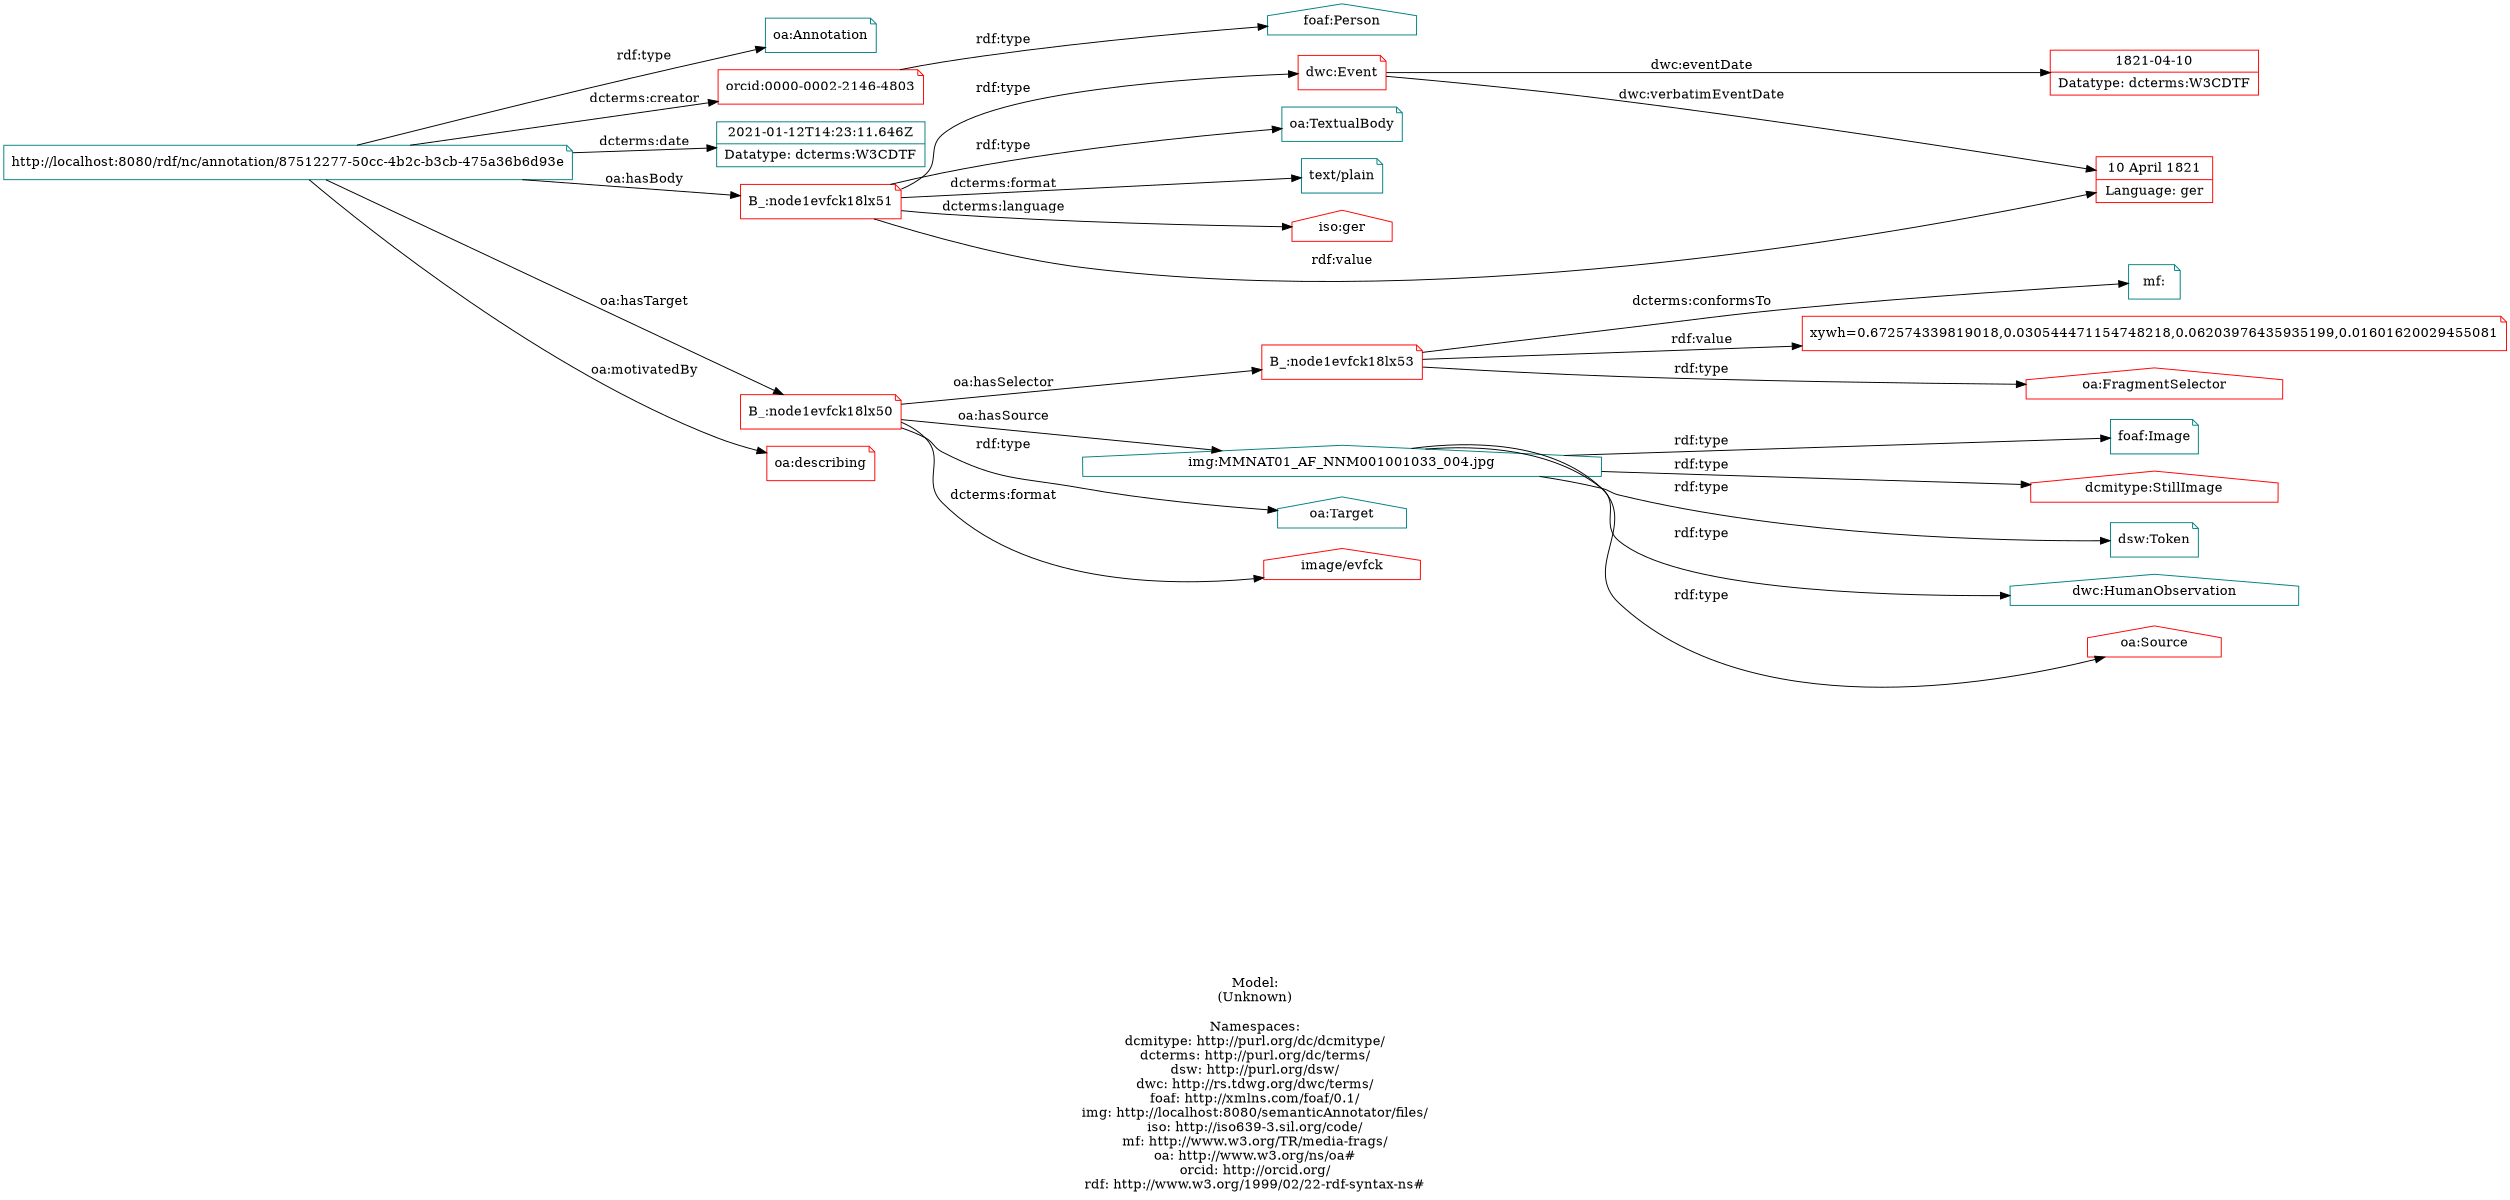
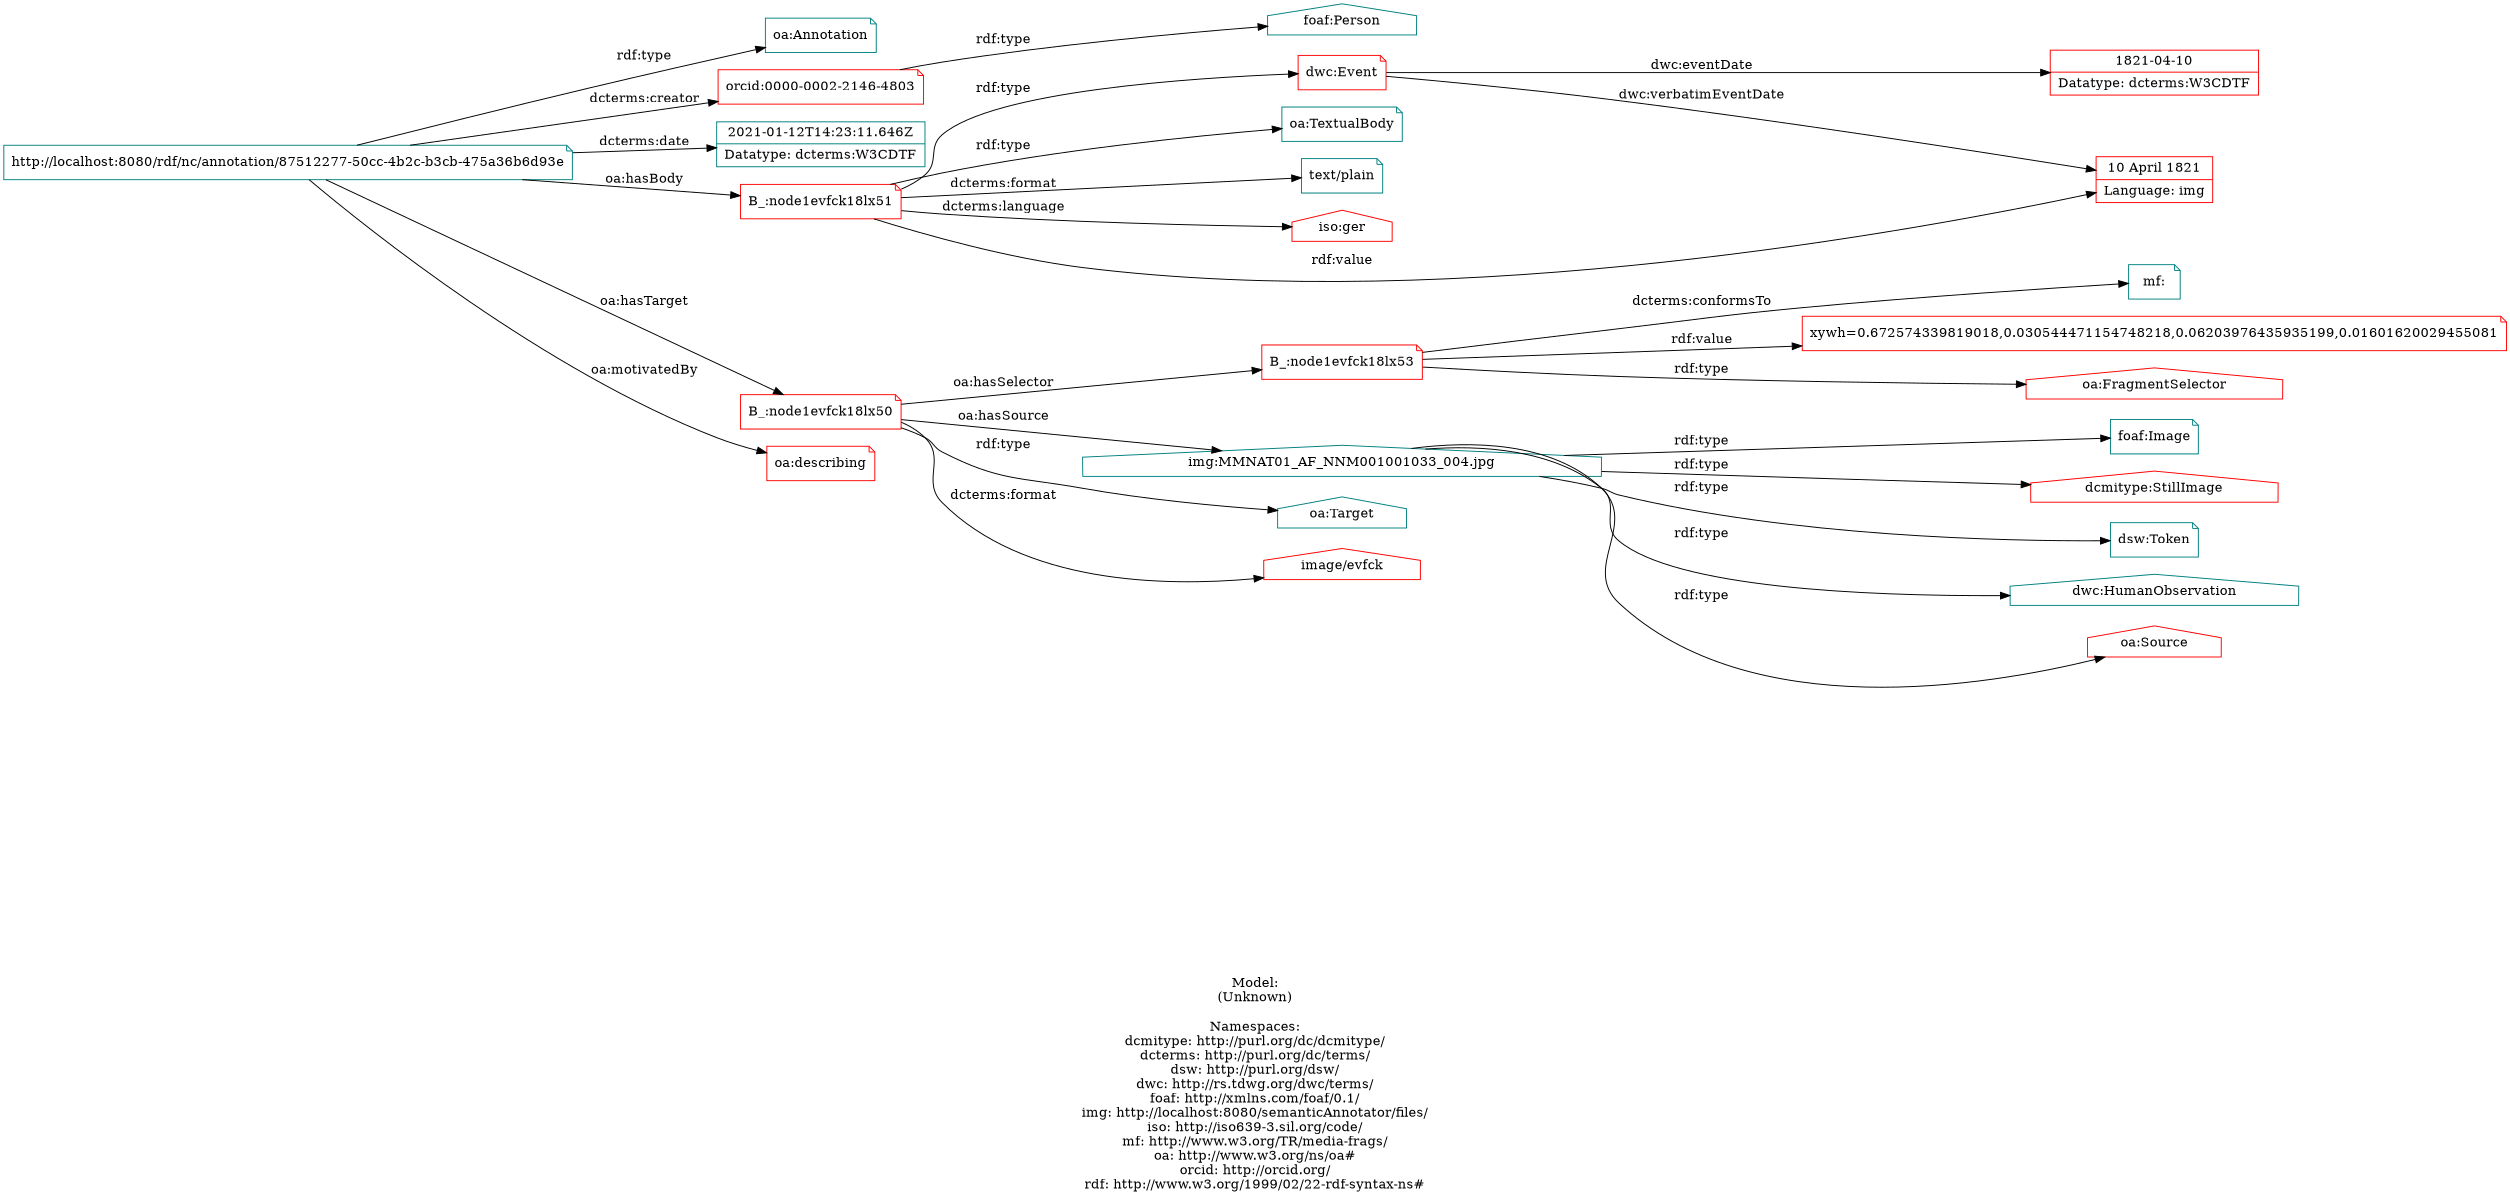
(2154, 191) -> (2154, 191)
